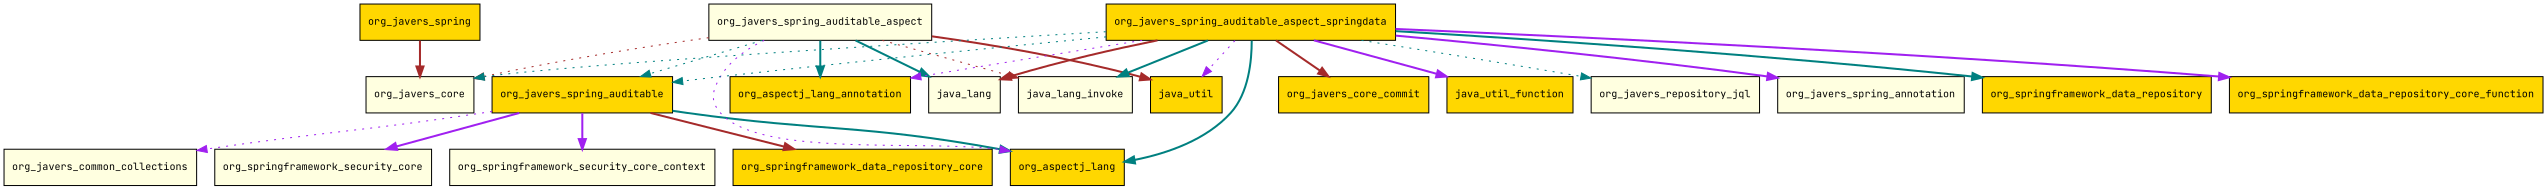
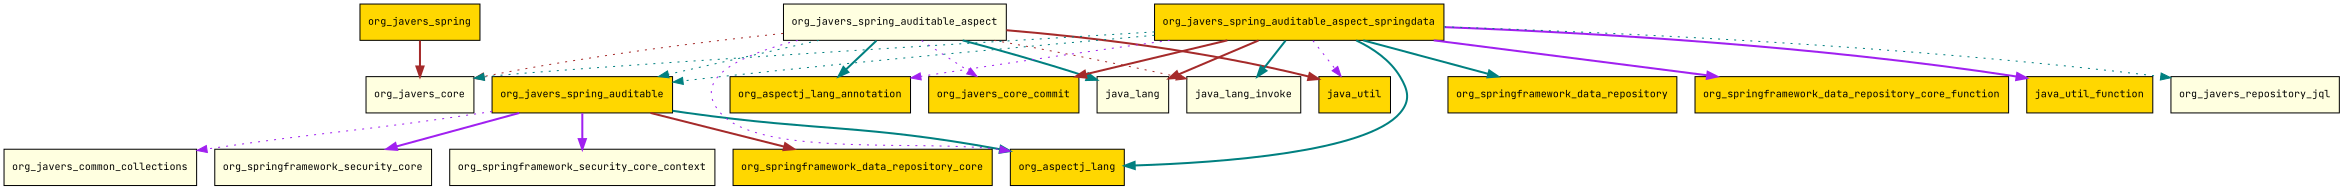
none -> (952, 60)
(1871, 95) -> none
